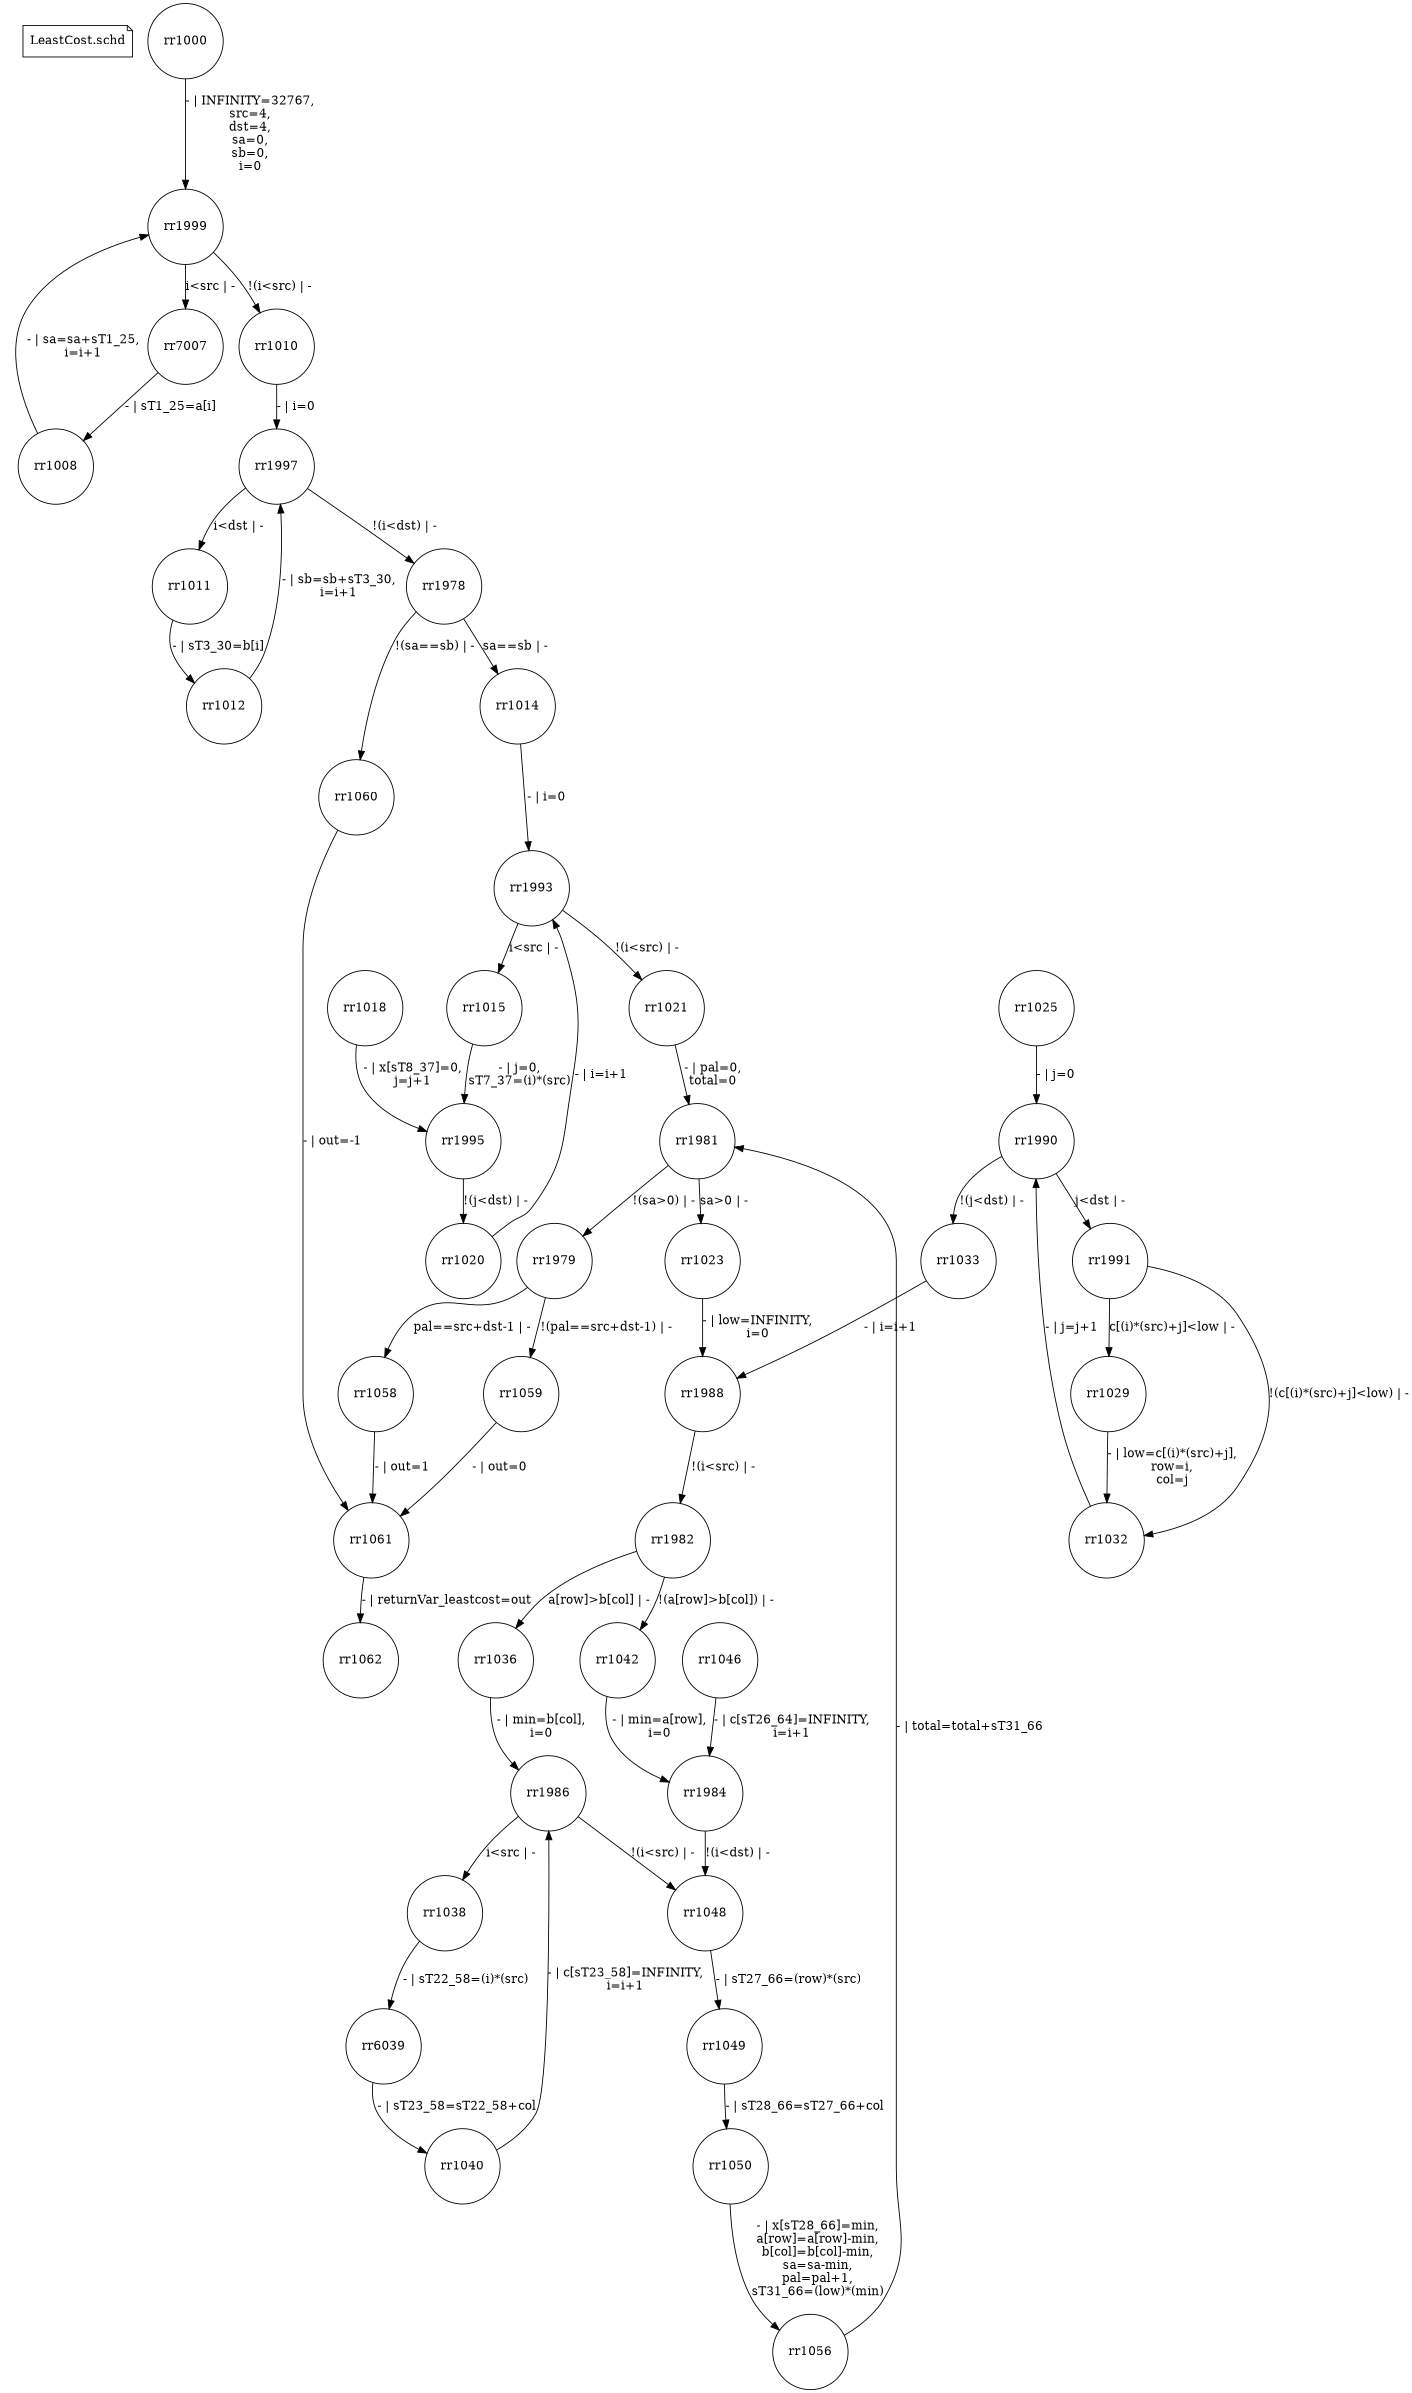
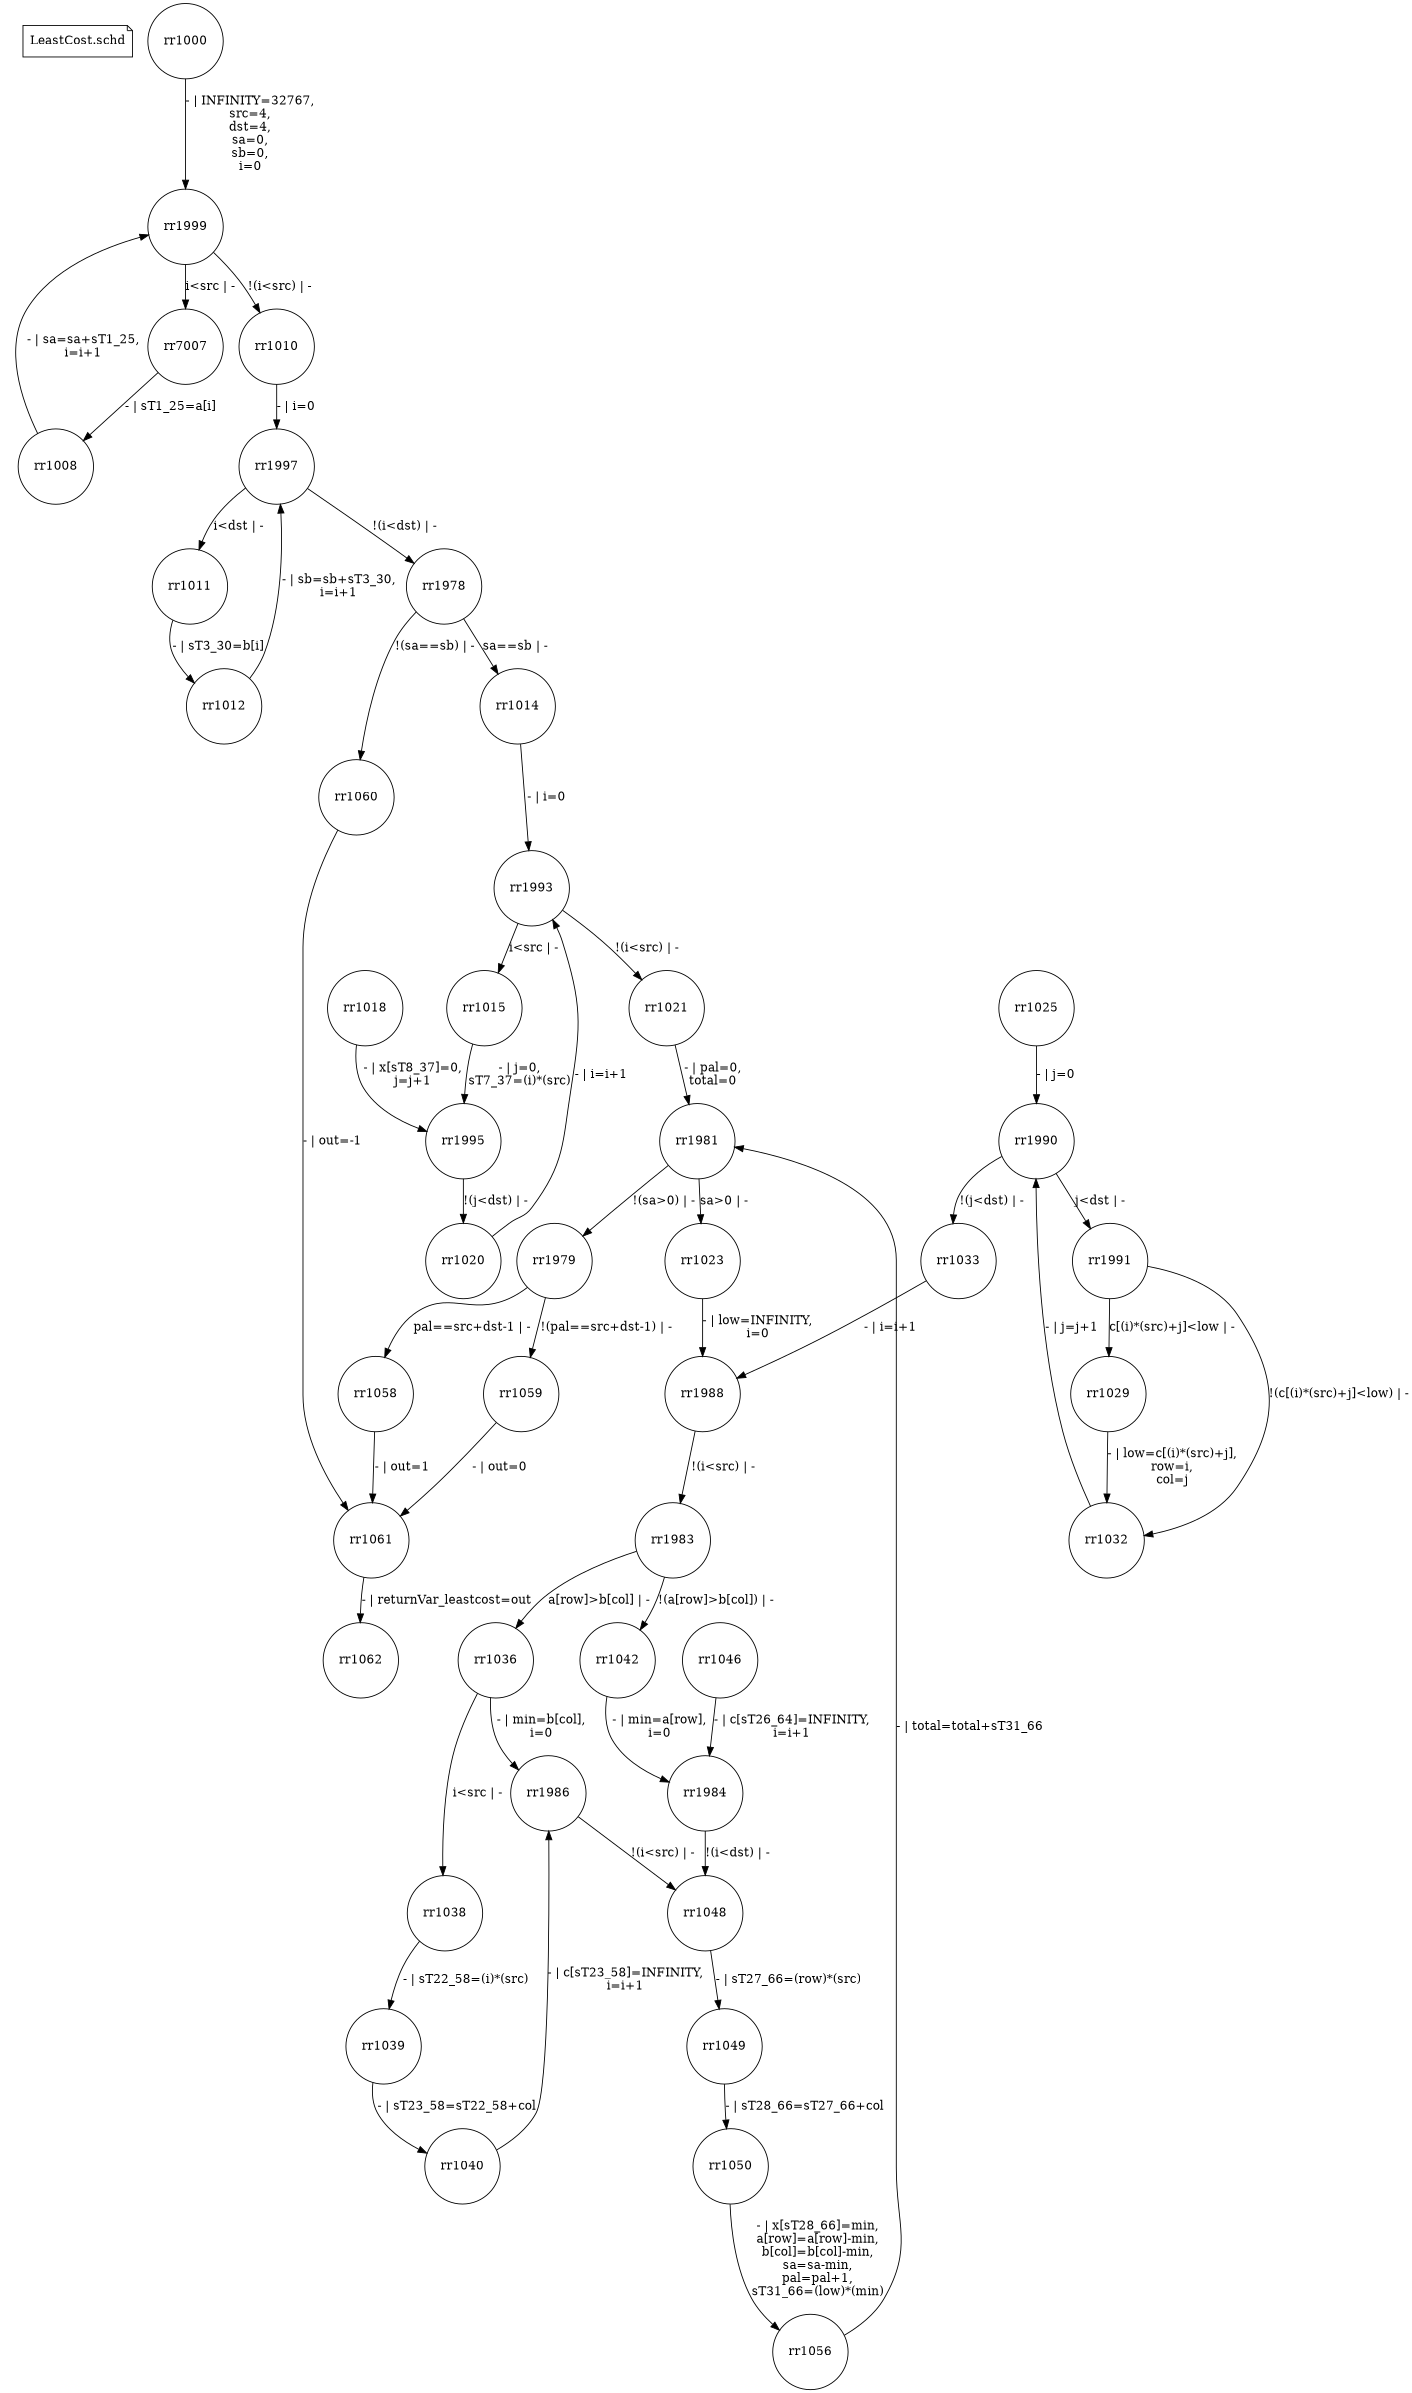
(673, 1540) -> (673, 1540)
(490, 1842) -> (449, 1777)
(384, 2046) -> (384, 2046)
